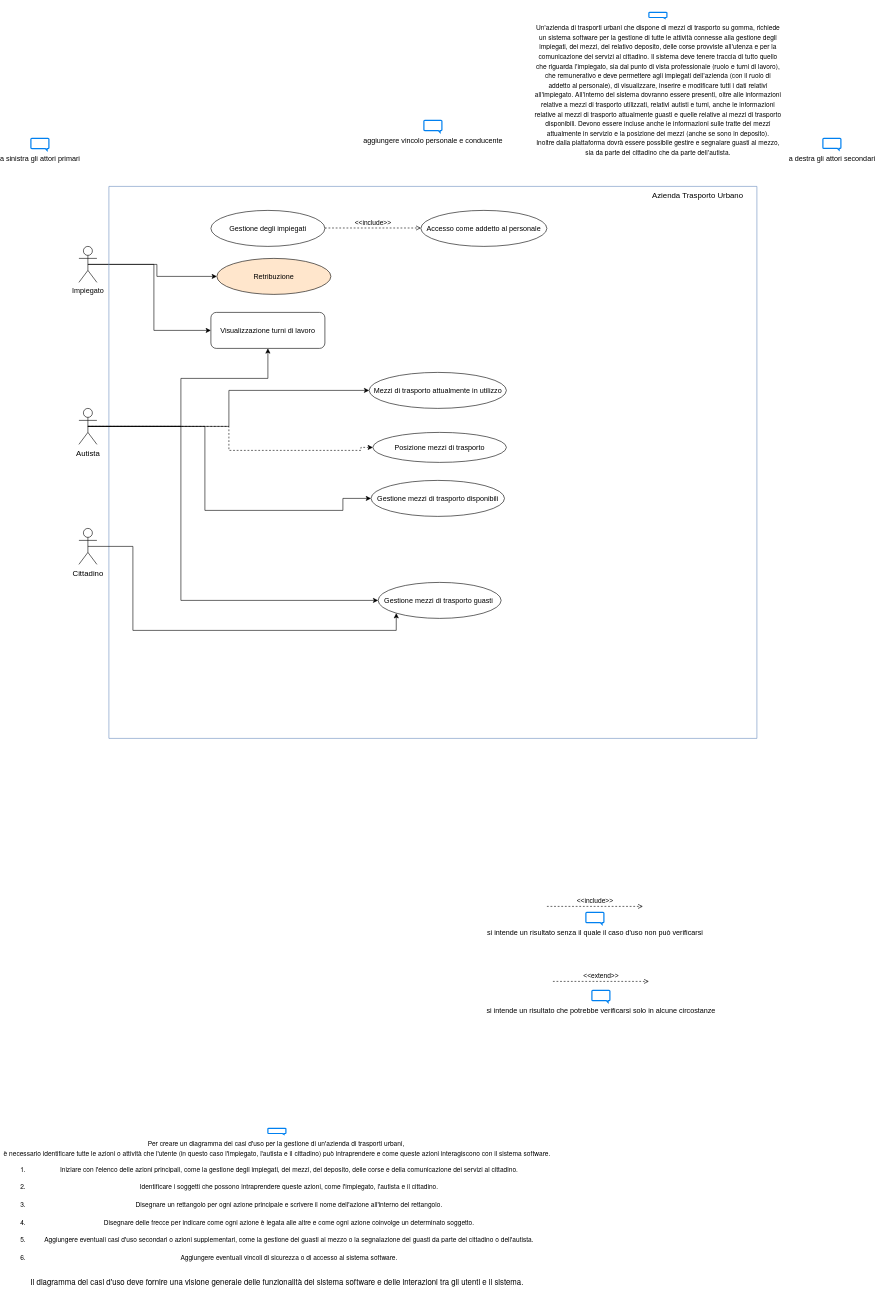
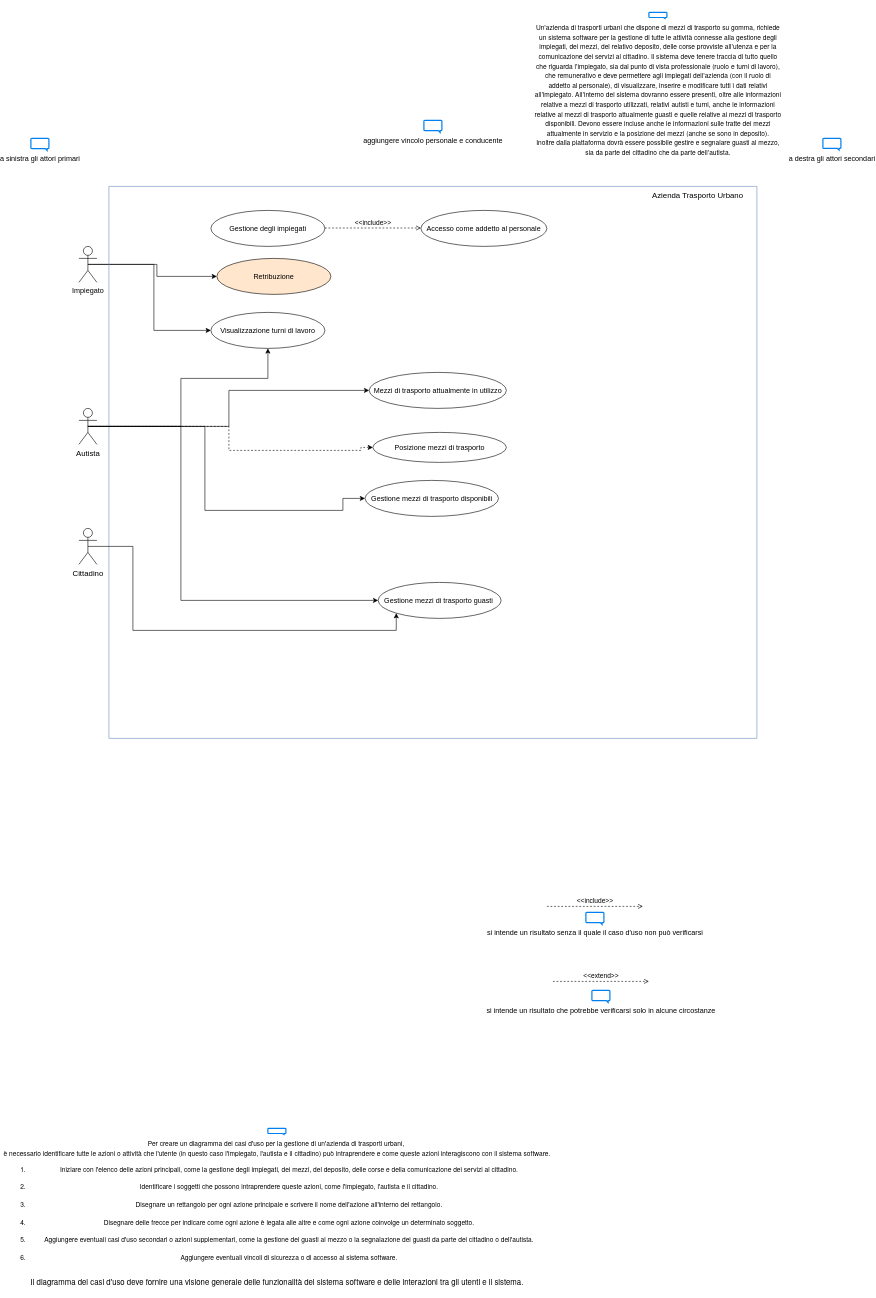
(268, 330) -> (268, 330)
(438, 498) -> (432, 498)
